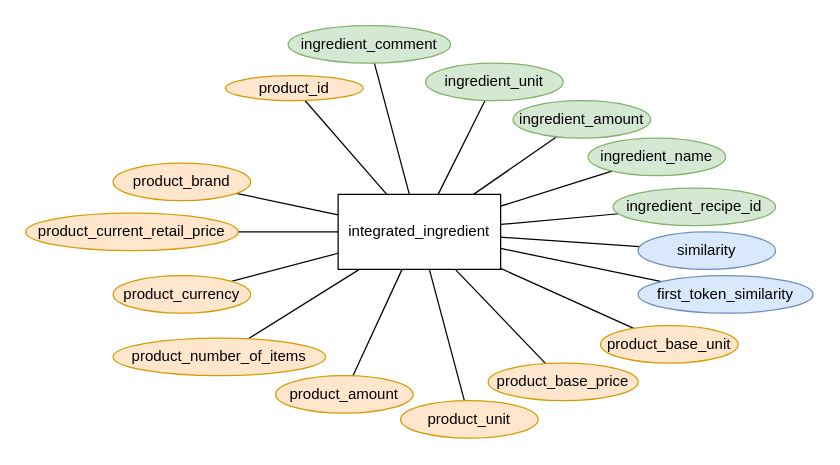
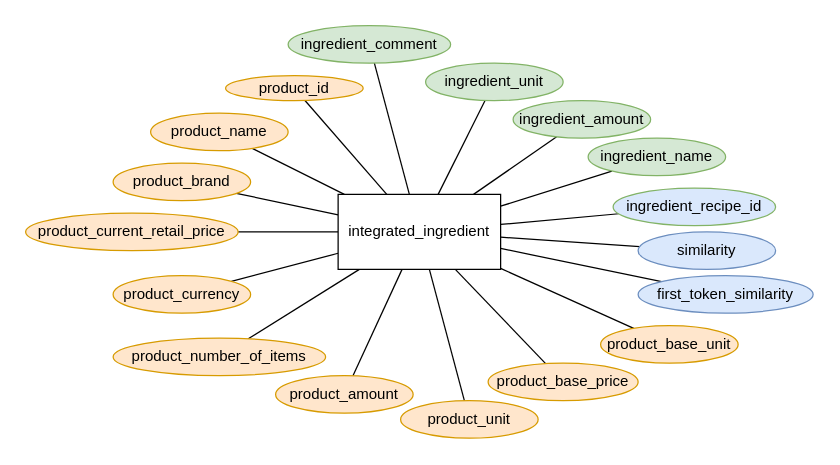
none -> (219, 132)
none -> (298, 171)
(694, 207) -> (694, 207)
